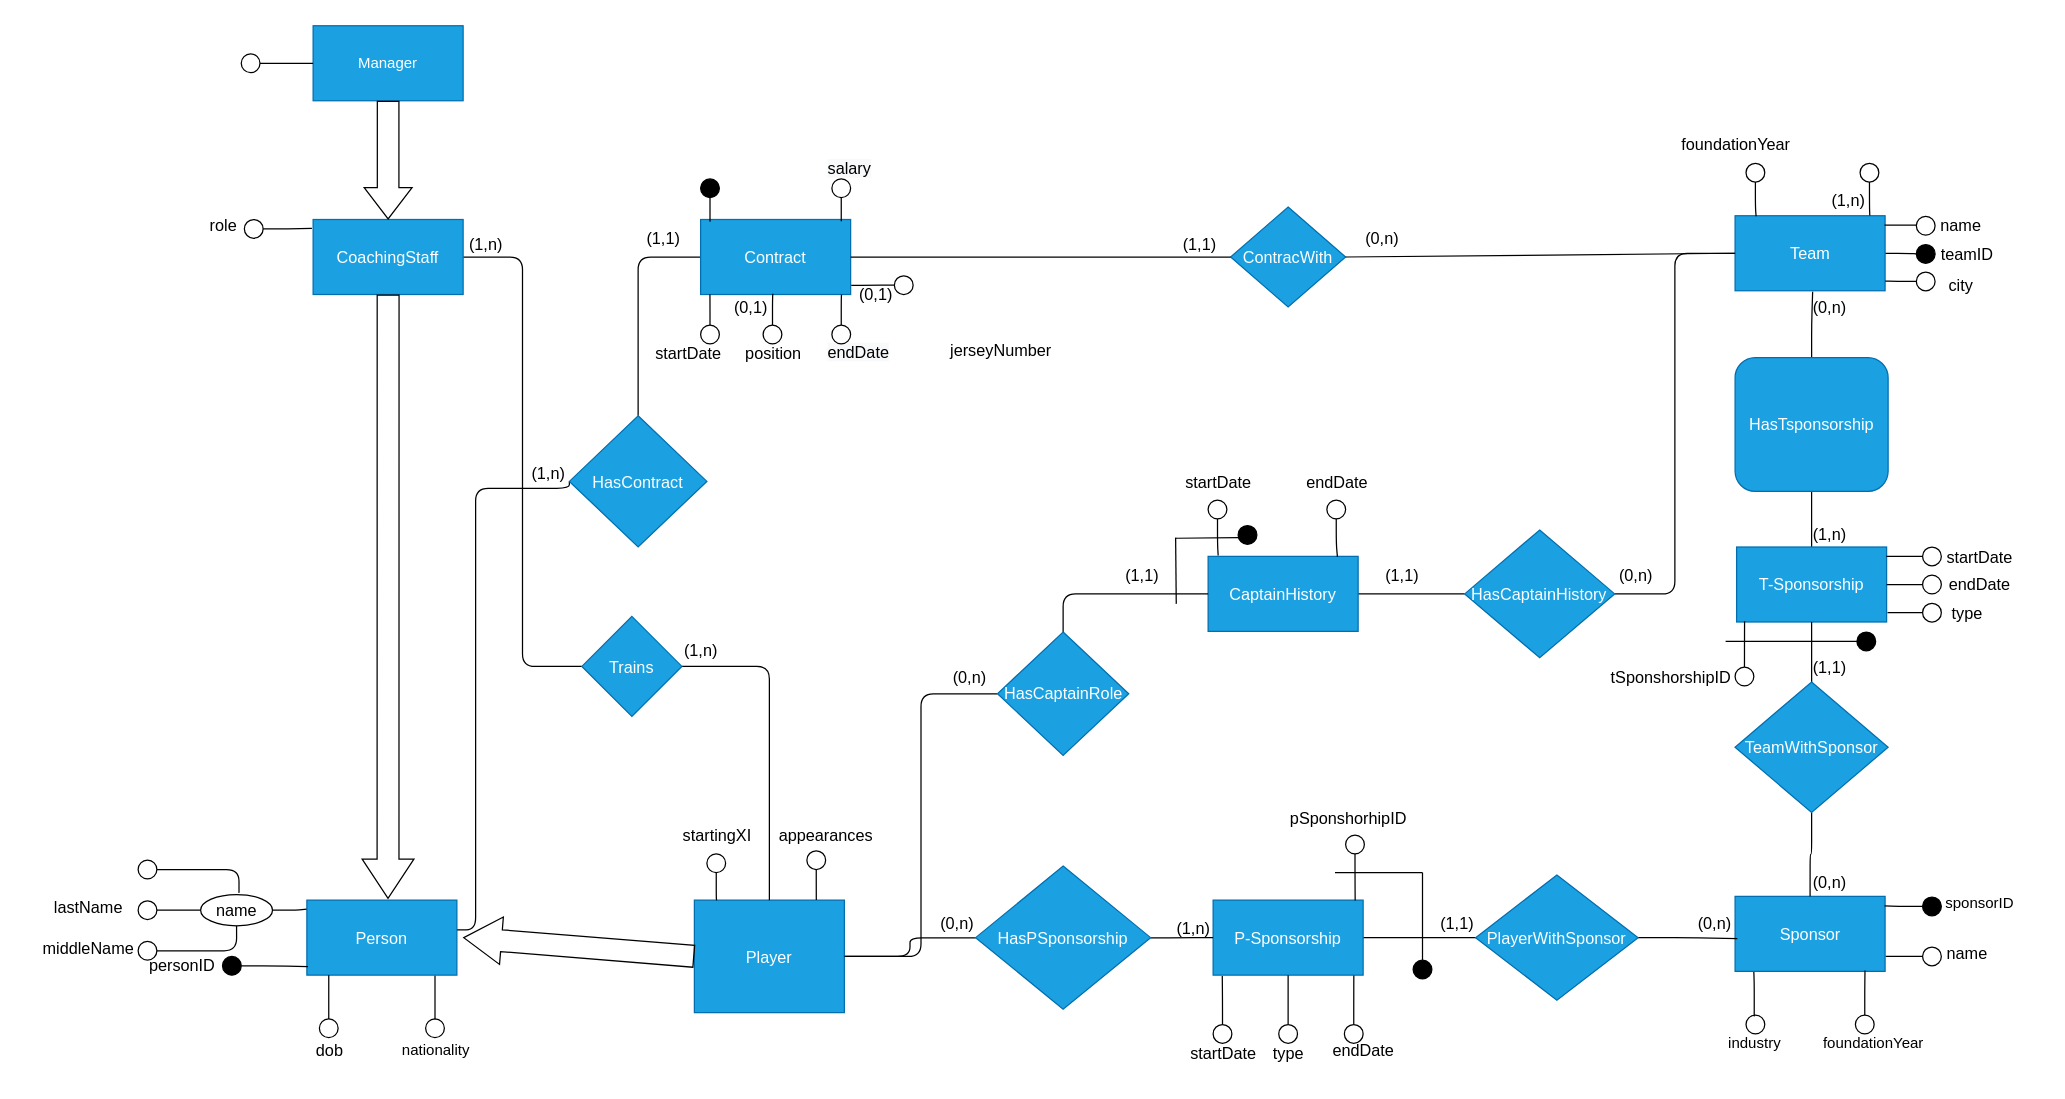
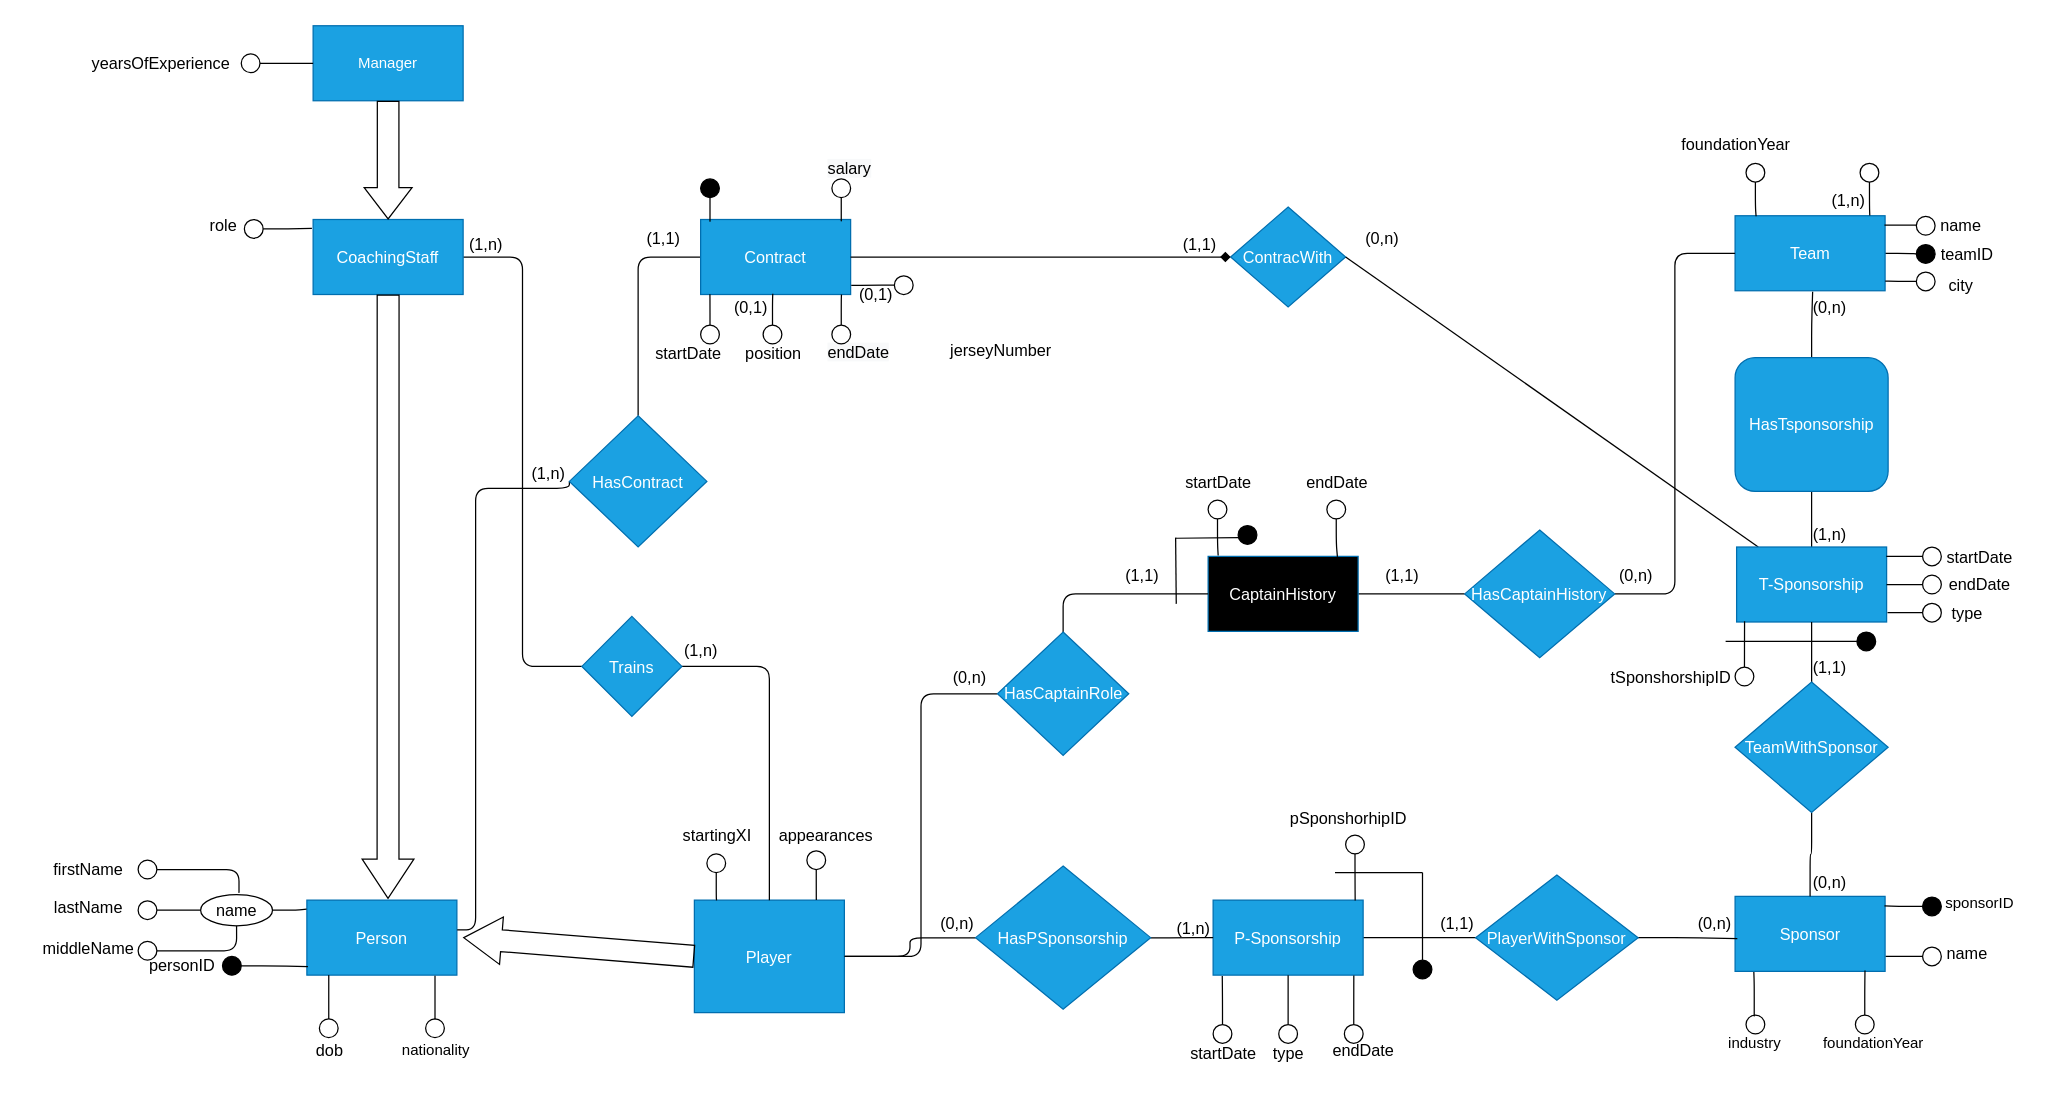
none -> (160, 63)
(1511, 255) -> (1552, 402)
(1225, 257) -> (1220, 257)
(1283, 594) -> (1283, 594)
none -> (88, 869)
